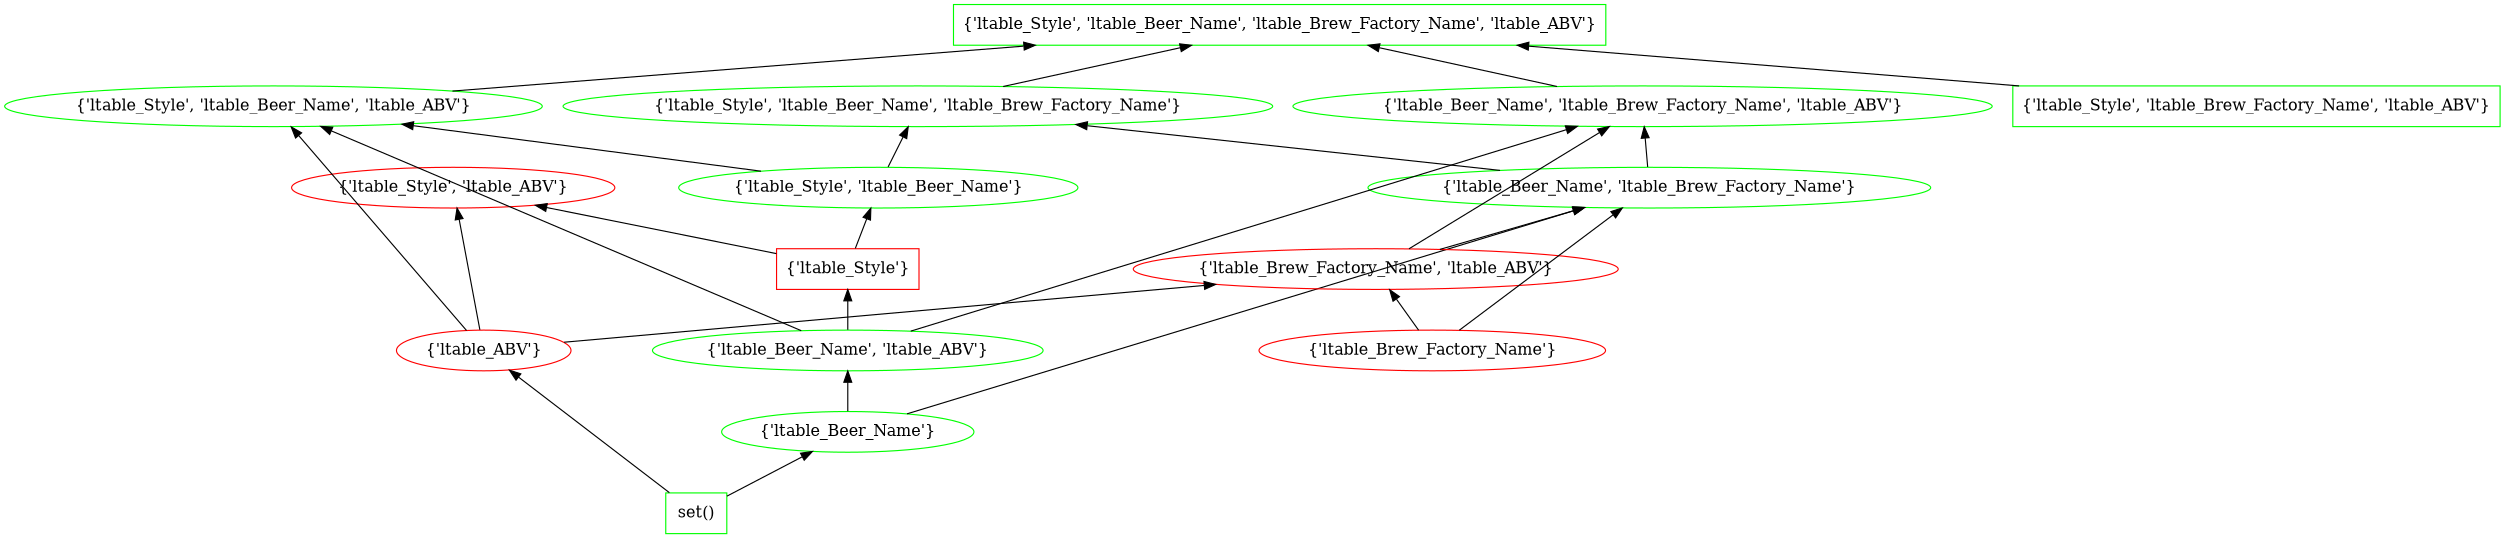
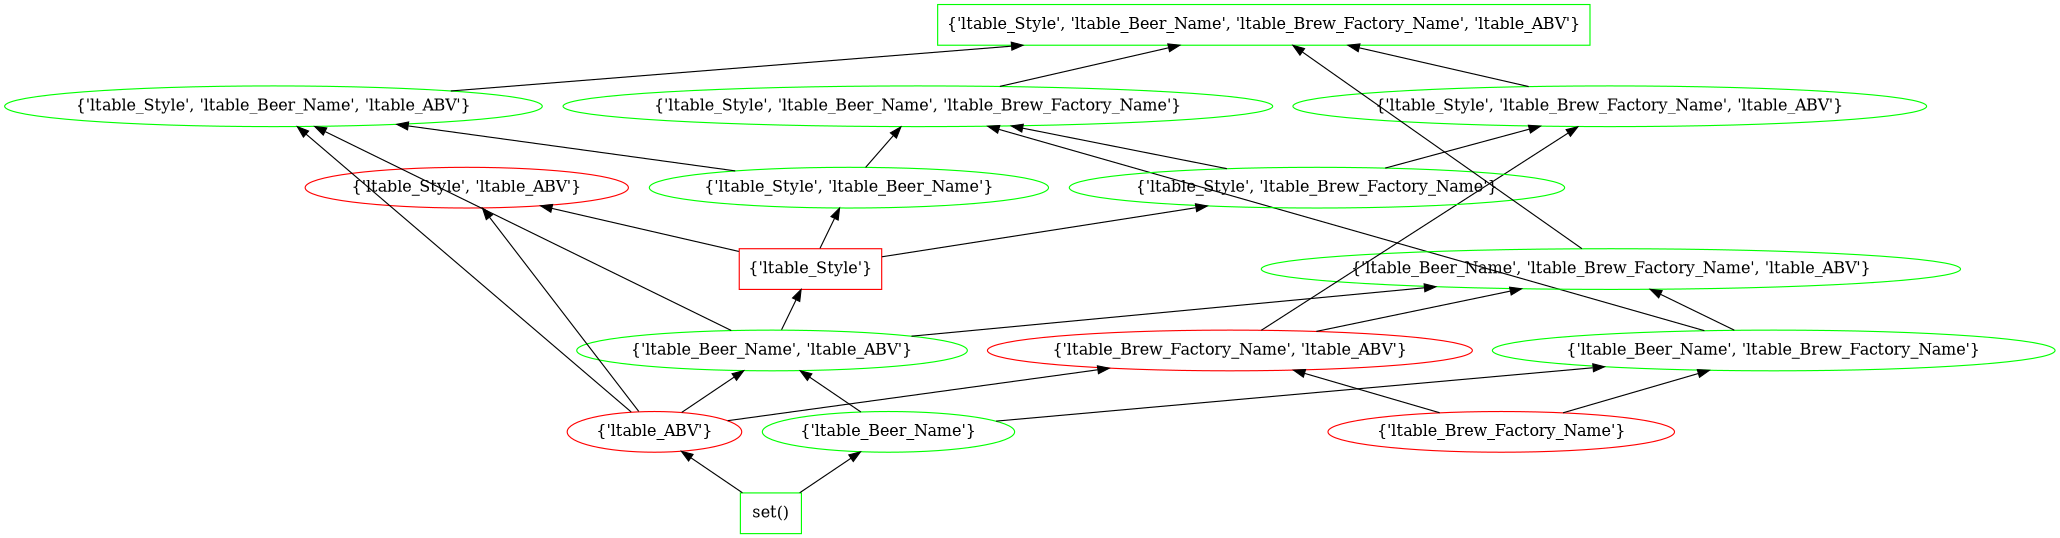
(2256, 106) -> (1610, 106)
none -> (1317, 188)
(1507, 230) -> (1415, 232)
none -> (708, 395)
